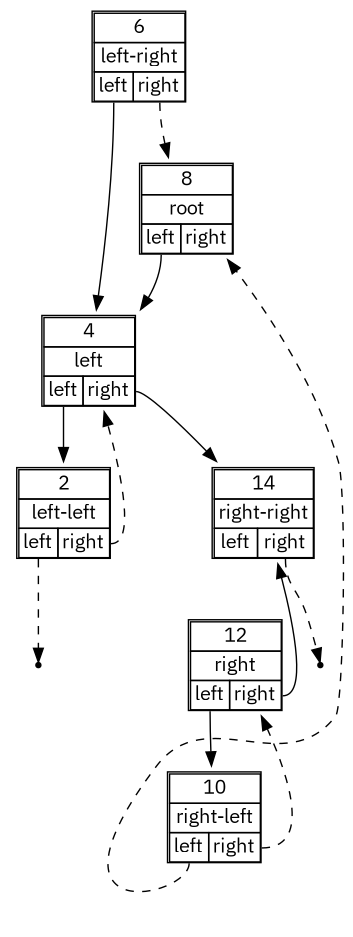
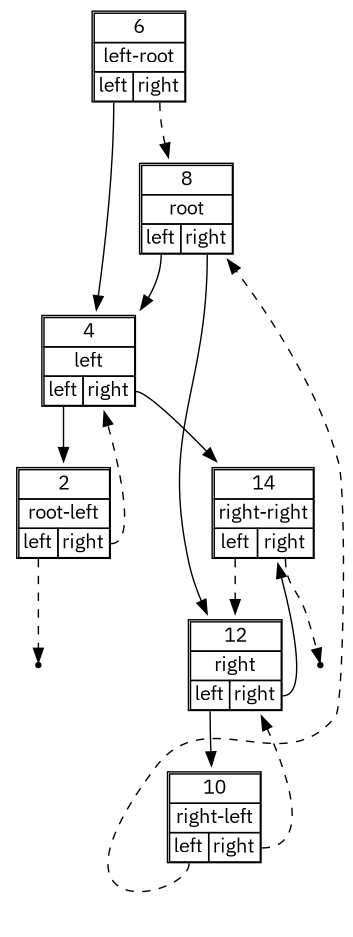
(140, 57) -> (140, 57)
none -> (187, 411)
(64, 513) -> (64, 513)
none -> (235, 579)
